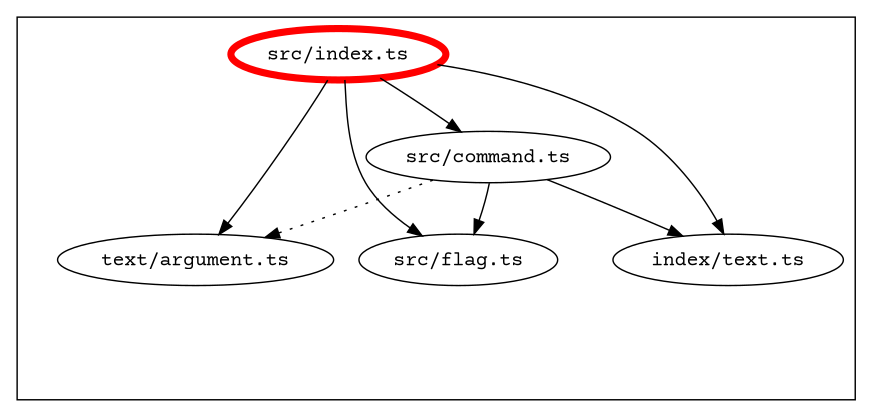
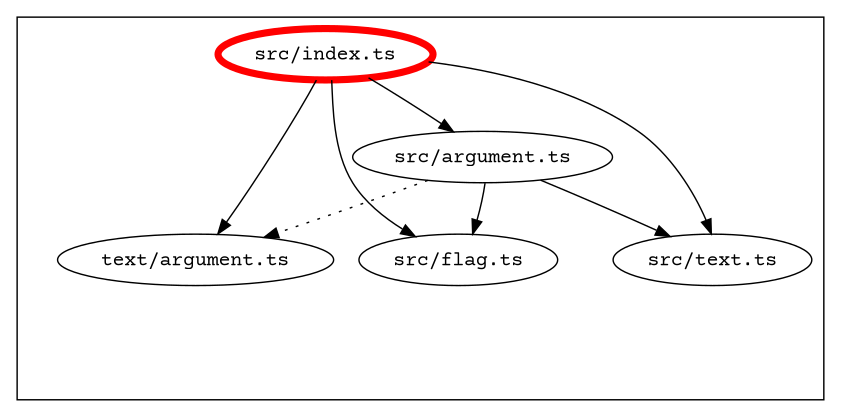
(488, 157) -> (483, 157)
(728, 260) -> (712, 260)
